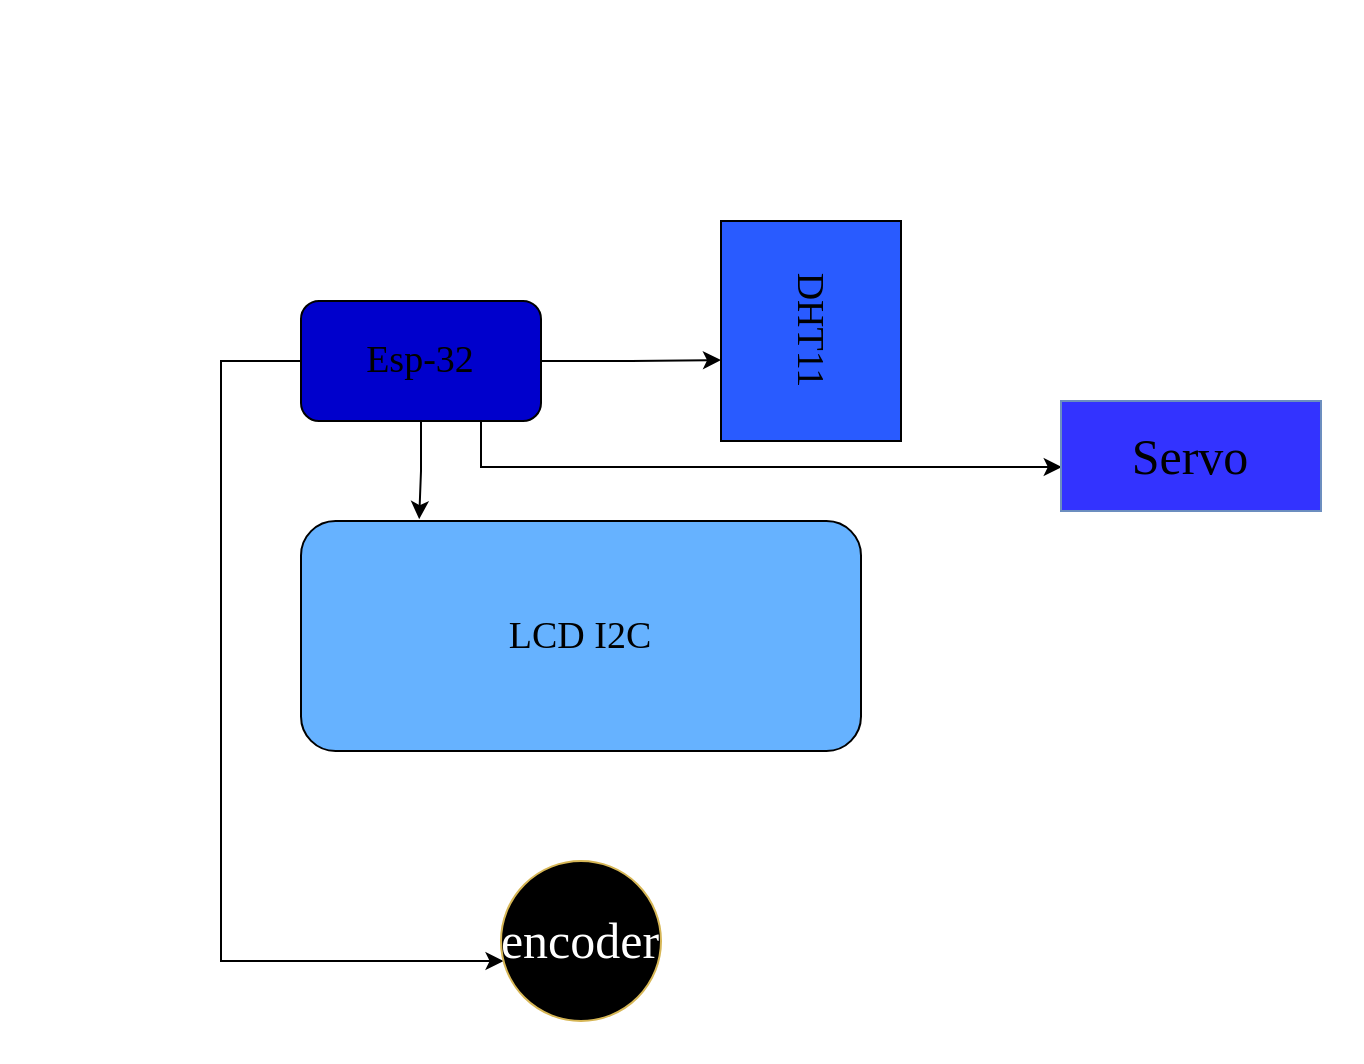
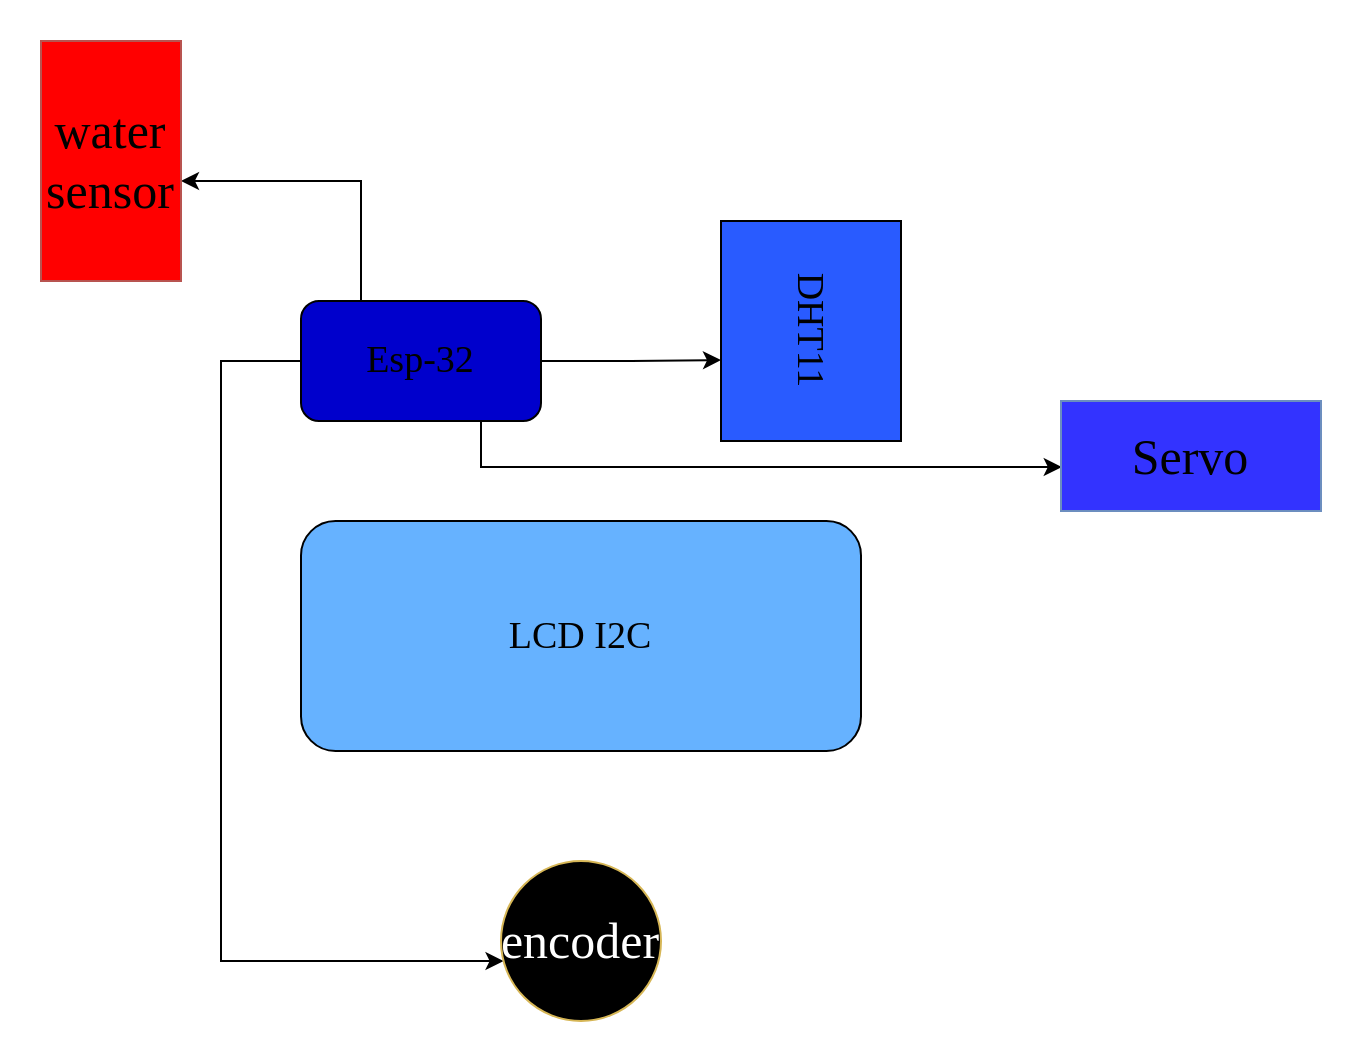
none -> (111, 161)
none -> (338, 181)
(421, 463) -> none
